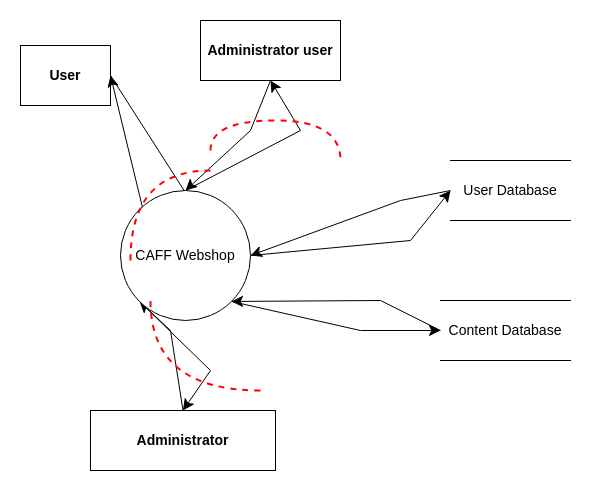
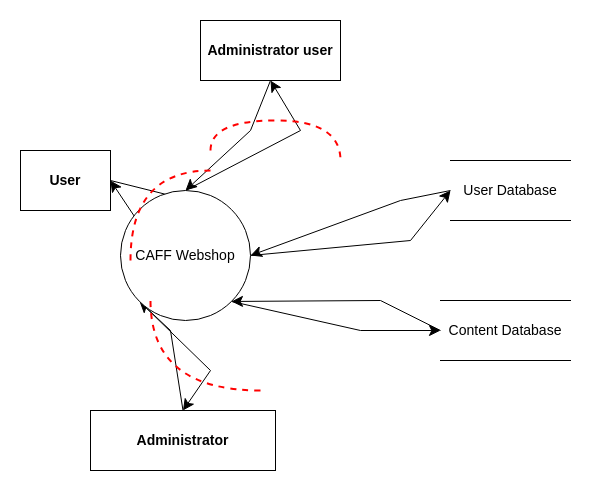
(66, 76) -> (66, 181)
